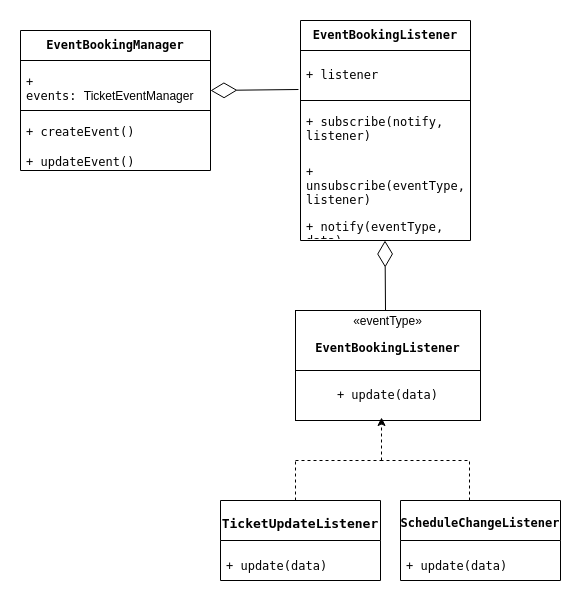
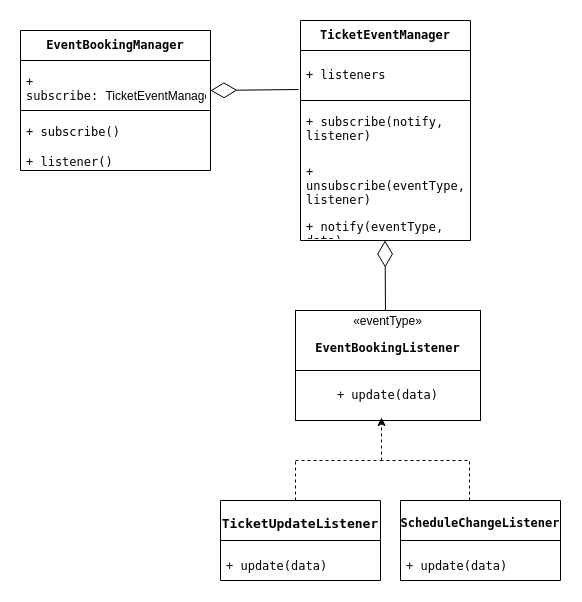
(386, 36) -> (386, 36)
(335, 76) -> (339, 76)
(116, 86) -> (117, 86)
(75, 126) -> (67, 126)
(75, 156) -> (62, 156)
